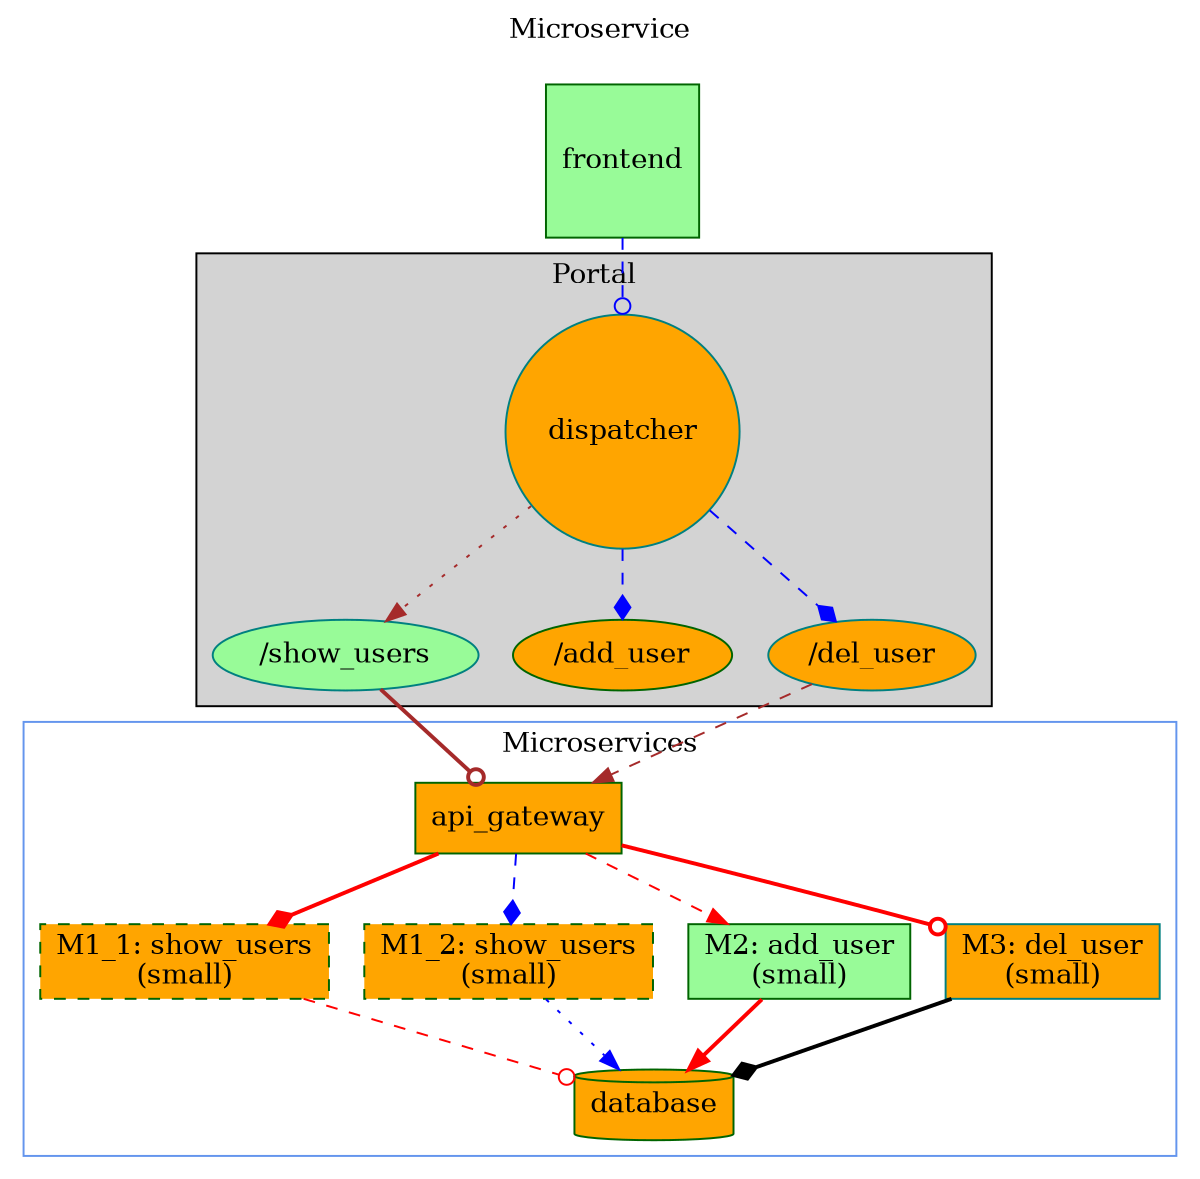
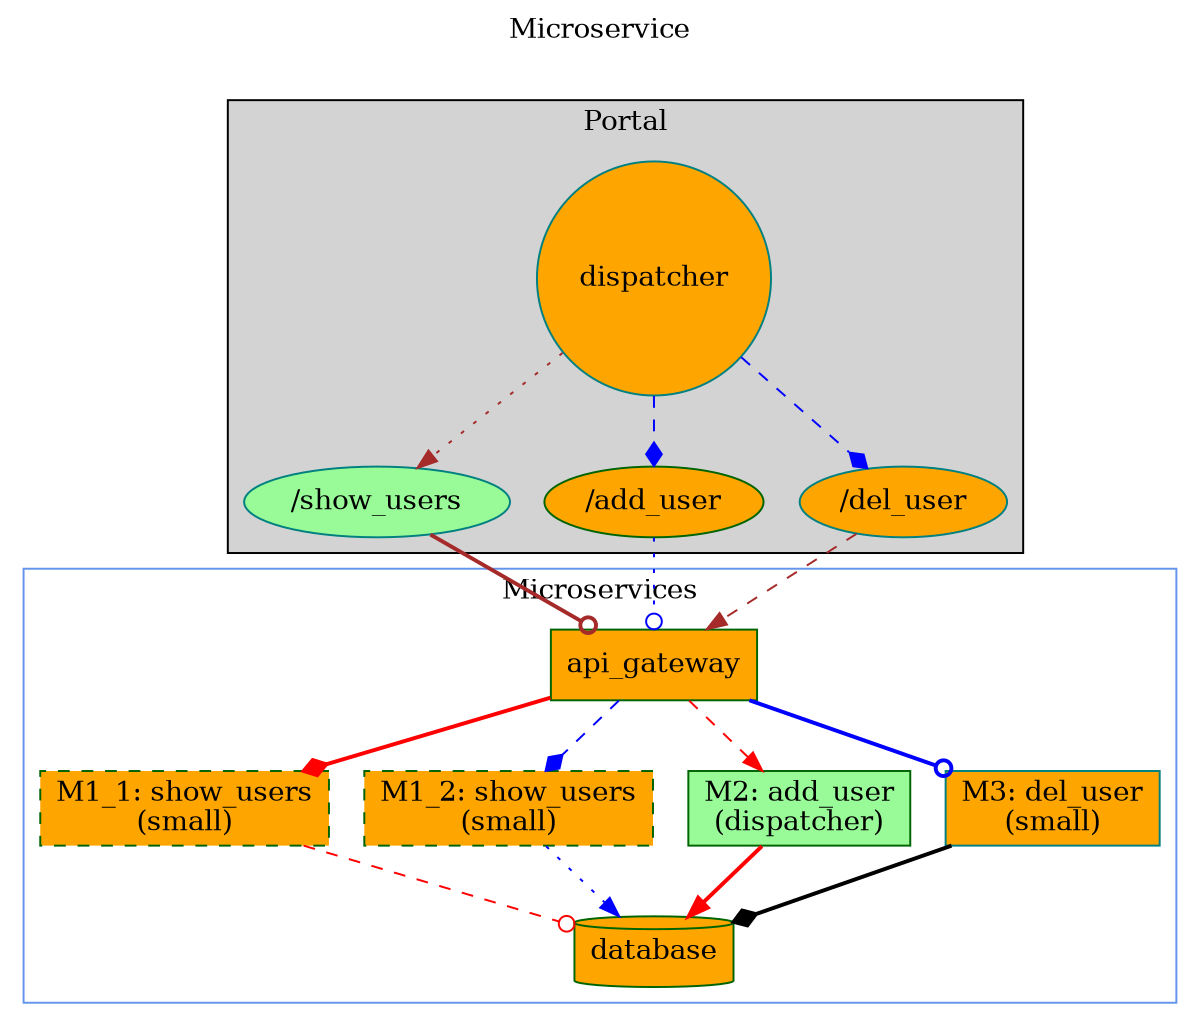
(623, 161) -> none
none -> (654, 581)
(776, 884) -> (842, 733)
(799, 962) -> (799, 808)
